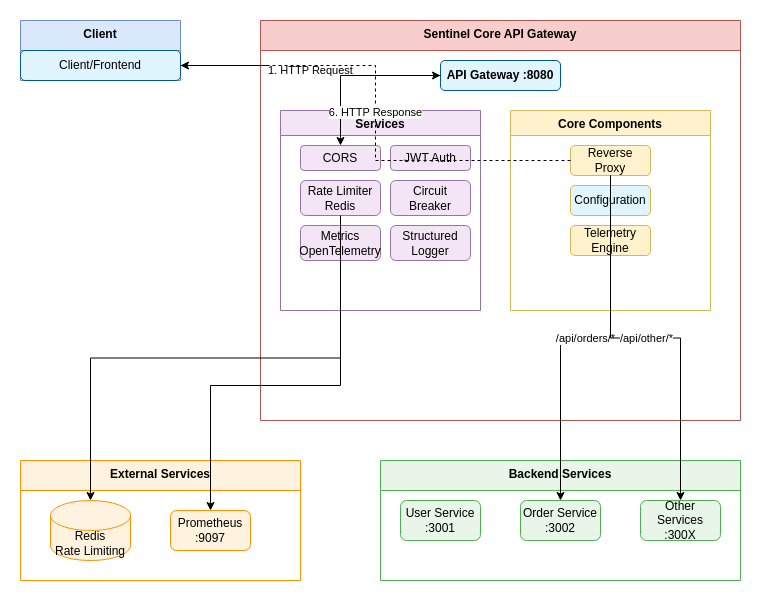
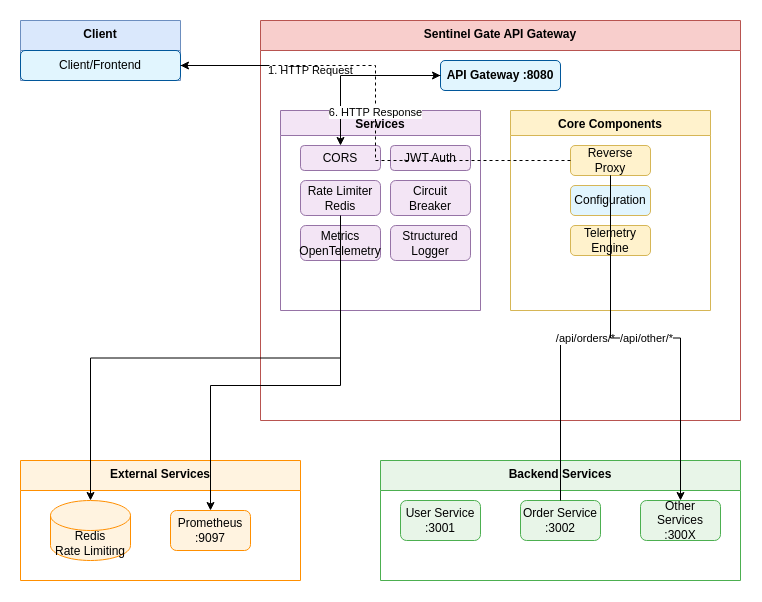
(500, 34) -> (500, 34)
(561, 492) -> (561, 495)
